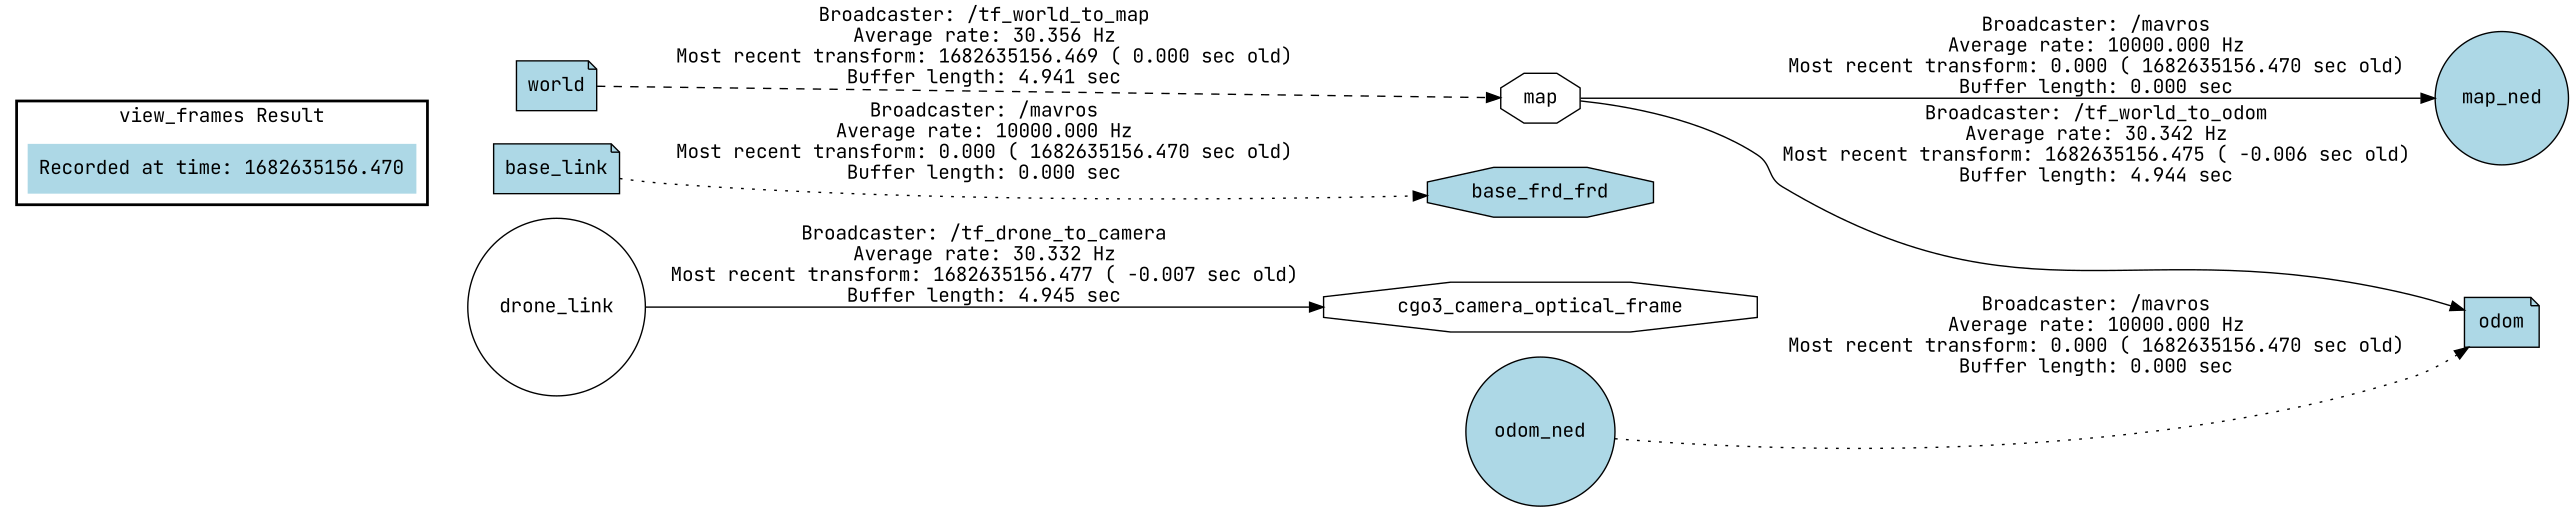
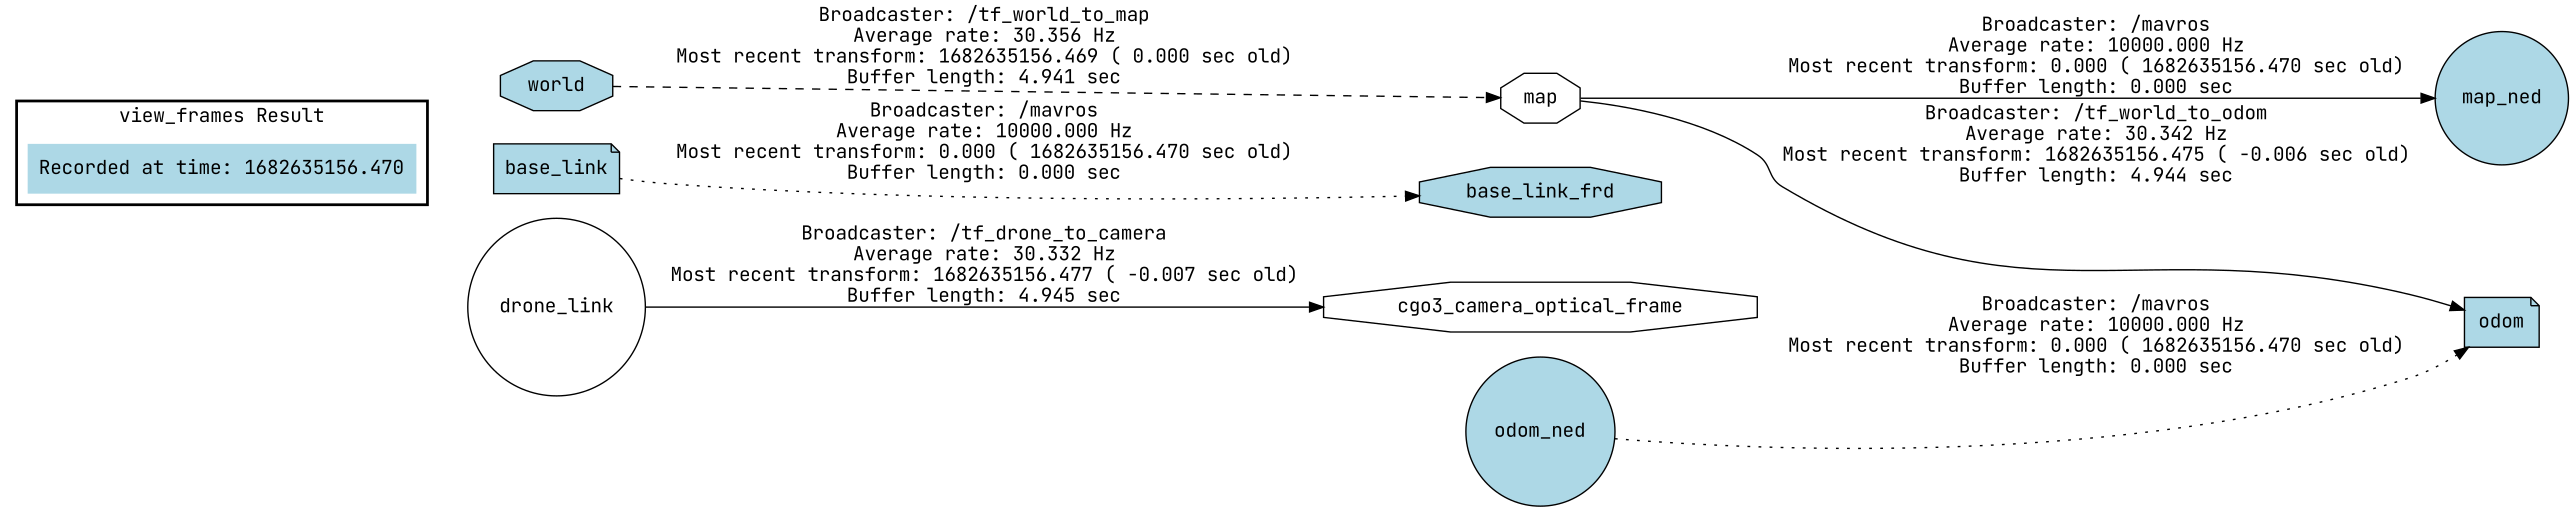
(557, 86) -> (557, 86)
(1540, 192) -> (1540, 192)
